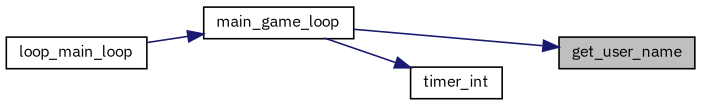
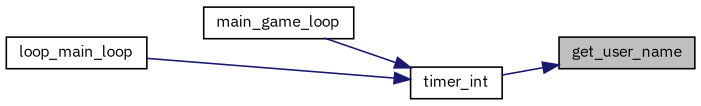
(448, 37) -> (523, 71)
(168, 39) -> (271, 68)
